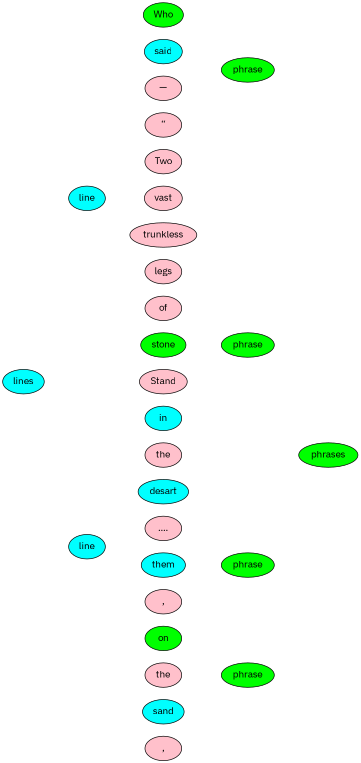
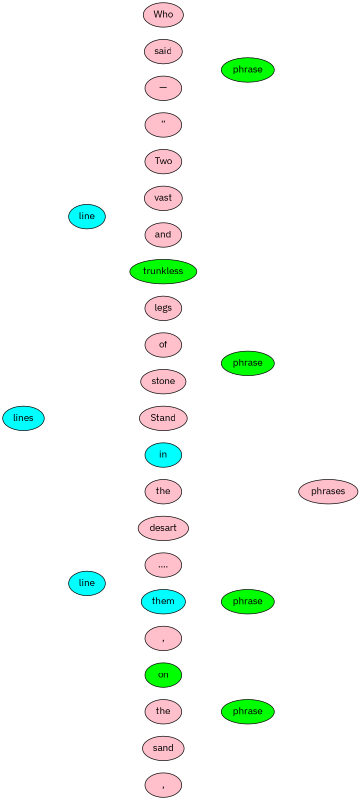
(163, 15) -> (163, 15)
(163, 52) -> (163, 52)
none -> (163, 235)
(163, 235) -> (163, 272)
(163, 345) -> (163, 382)
(328, 455) -> (328, 492)
(163, 492) -> (163, 528)
(163, 712) -> (163, 748)
